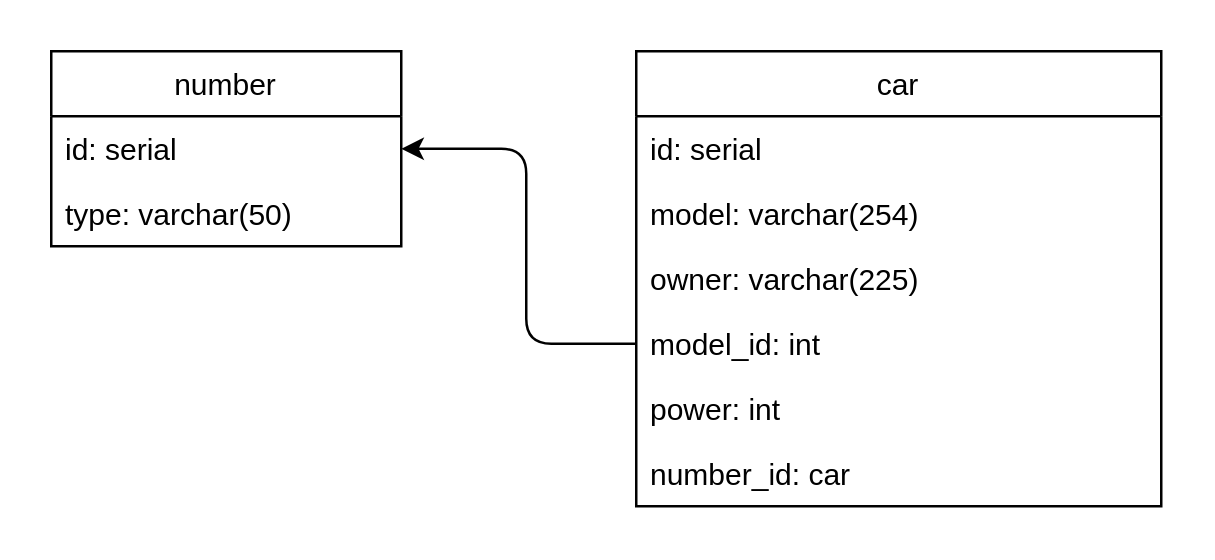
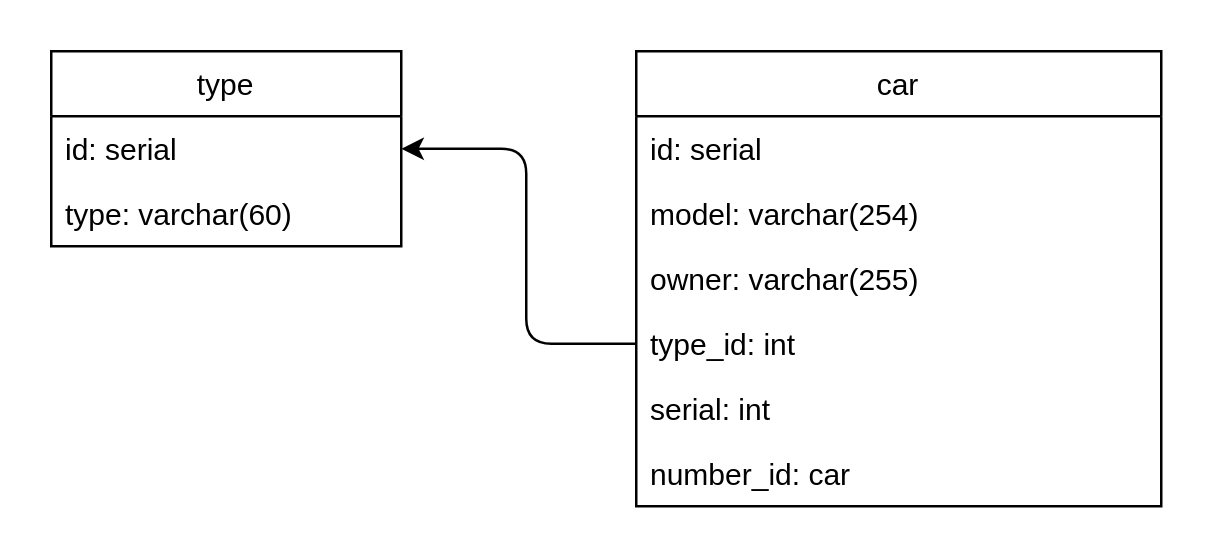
(225, 85) -> (225, 85)
(200, 215) -> (200, 215)
(802, 280) -> (802, 280)
(740, 345) -> (735, 345)
(722, 410) -> (723, 410)
